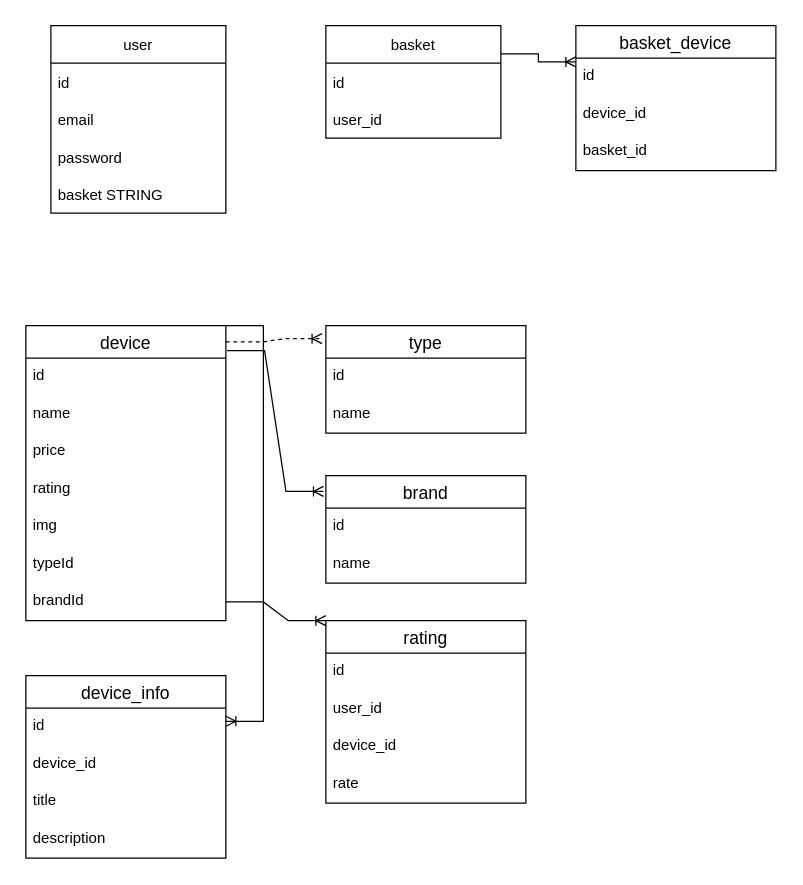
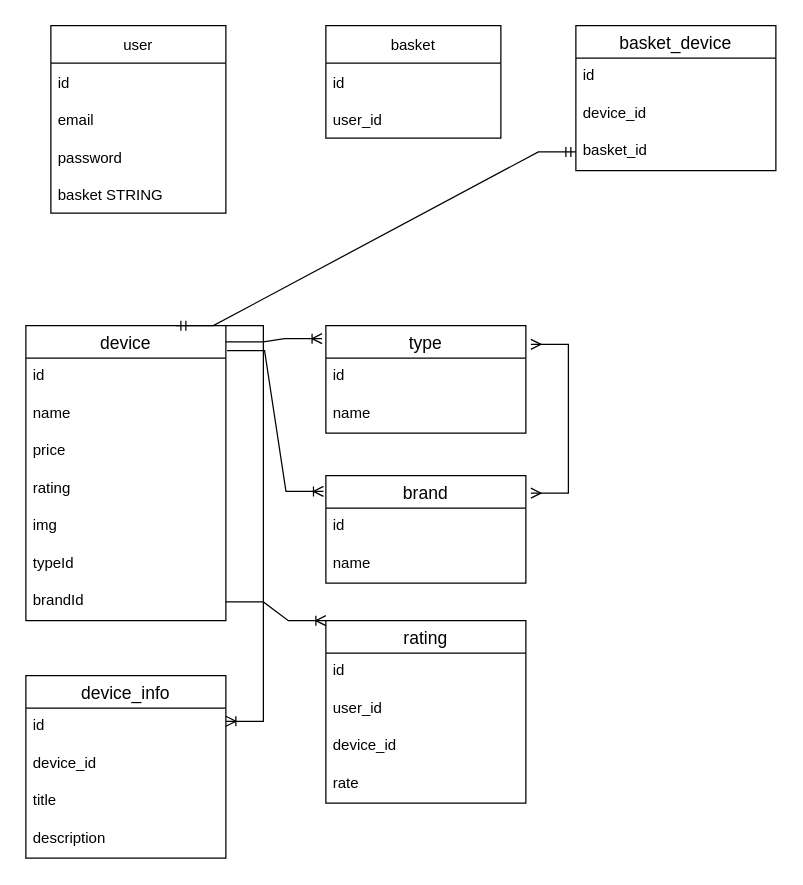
(538, 56) -> none
none -> (390, 231)
(274, 340) -> (274, 340)
none -> (568, 419)
